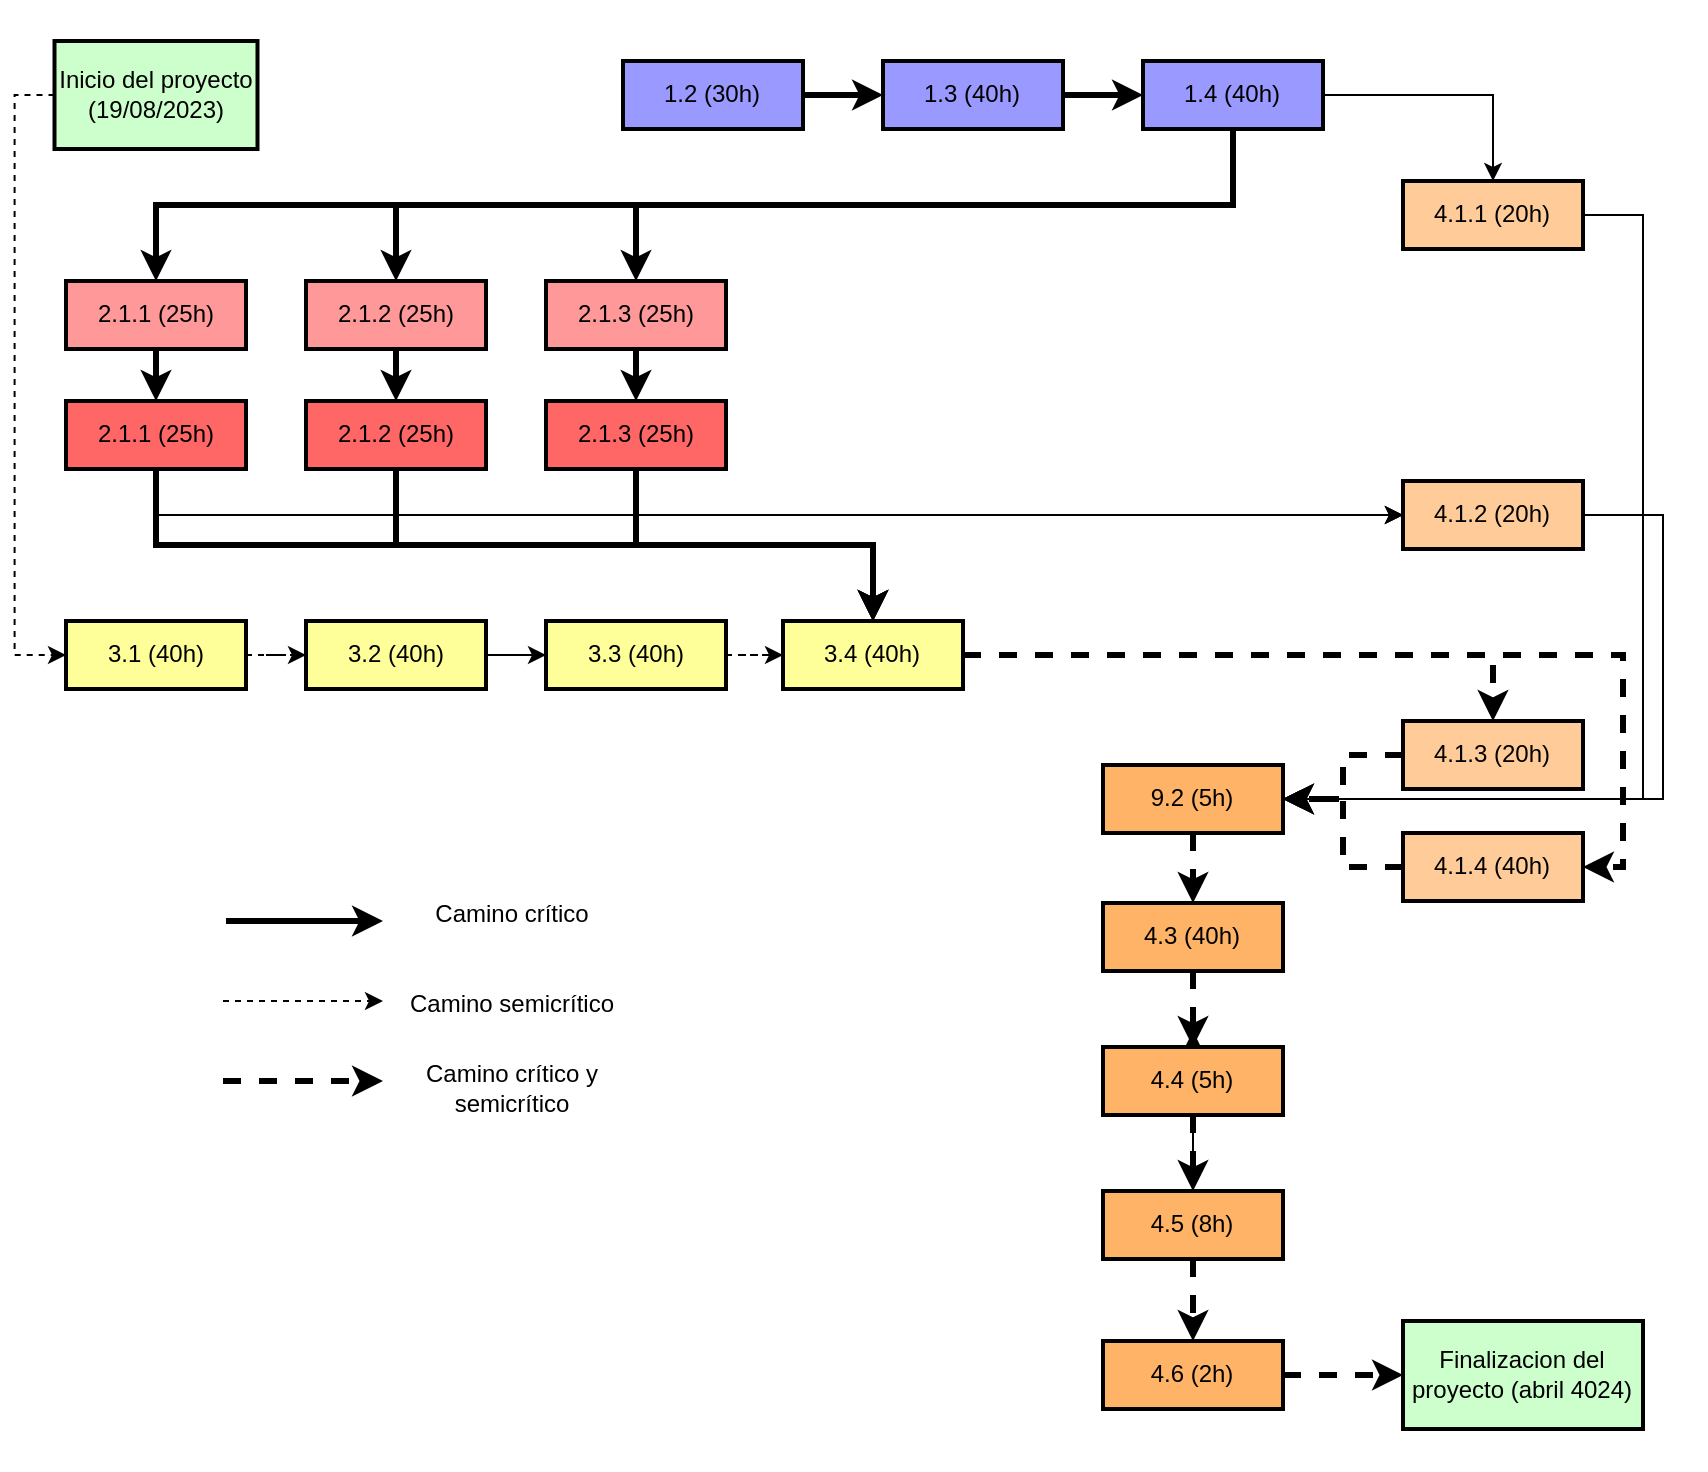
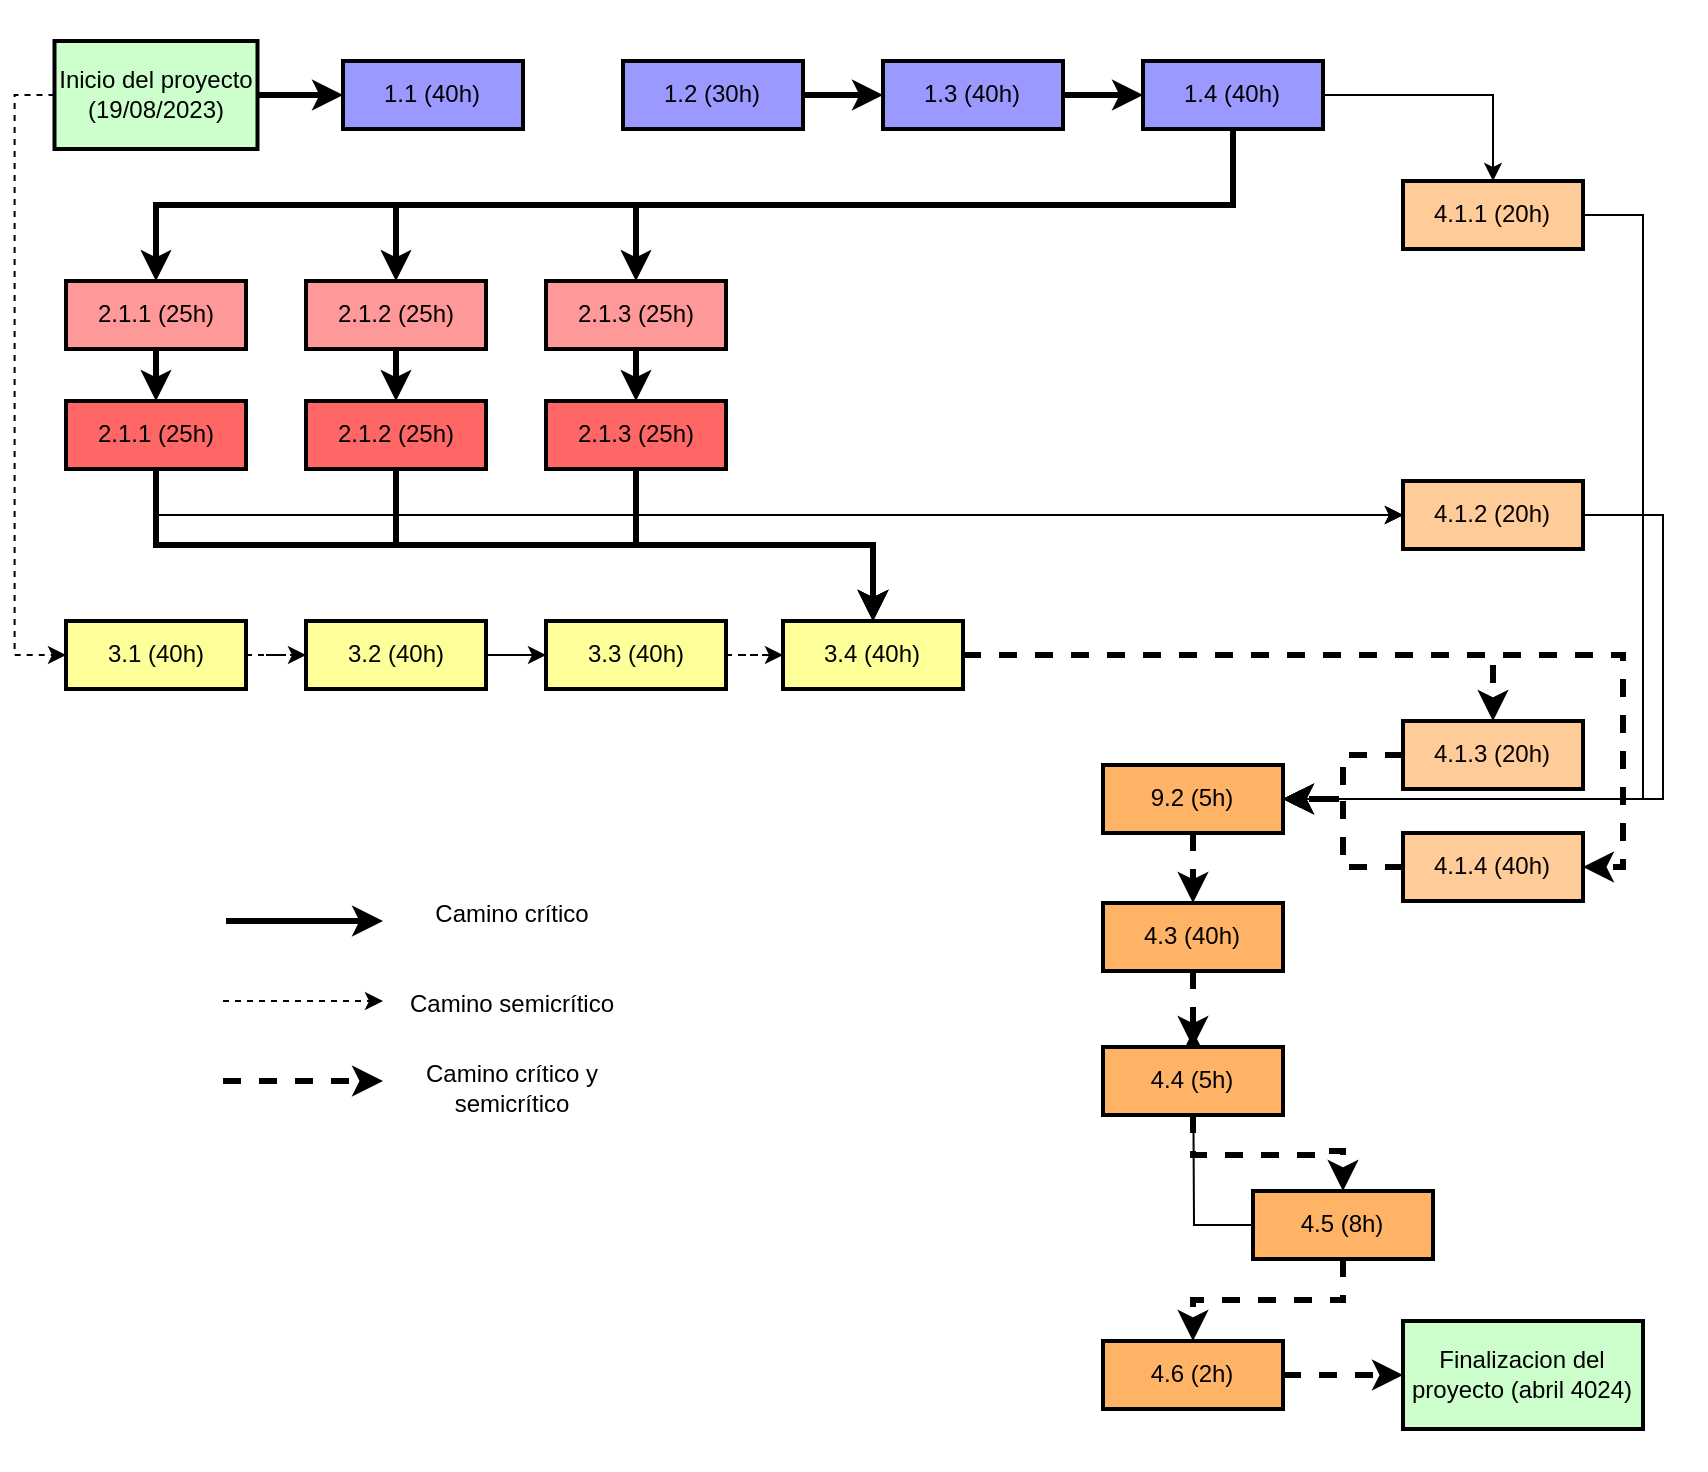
none -> (290, 95)
none -> (433, 95)
(1193, 1225) -> (1343, 1225)
